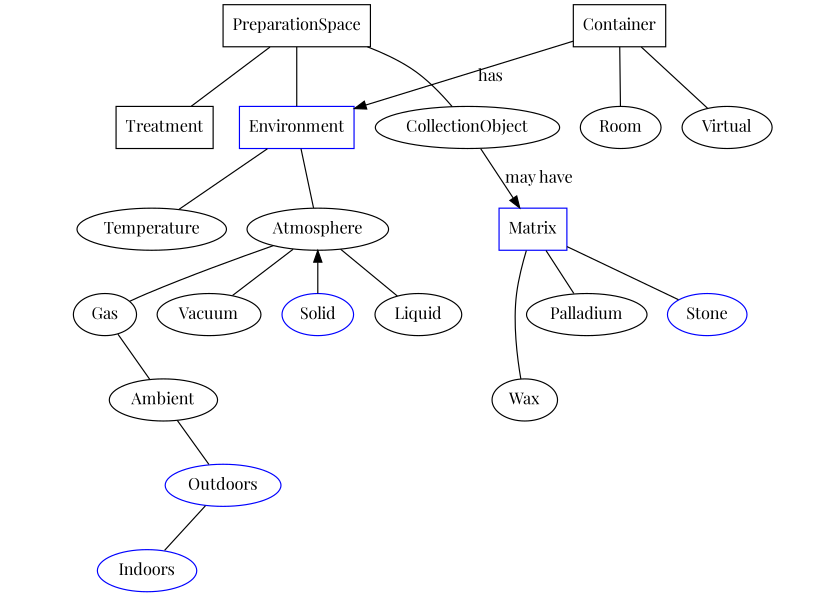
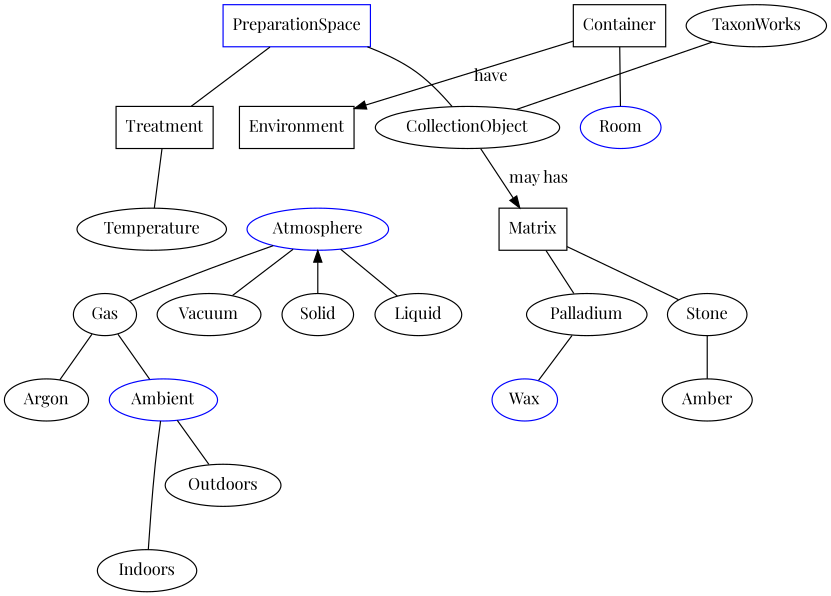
(297, 26) -> (297, 26)
none -> (756, 26)
(297, 77) -> none
(491, 77) -> (491, 77)
(297, 127) -> (297, 127)
(621, 127) -> (621, 127)
(727, 127) -> none
(307, 178) -> none
(539, 178) -> (539, 178)
(223, 179) -> (158, 178)
(318, 229) -> (318, 229)
(533, 229) -> (533, 229)
(515, 314) -> (555, 358)
(318, 315) -> (318, 315)
(707, 315) -> (707, 315)
none -> (46, 400)
(163, 400) -> (163, 400)
(525, 400) -> (525, 400)
none -> (707, 400)
(223, 485) -> (223, 485)
(185, 528) -> (153, 485)
(147, 571) -> (147, 571)
